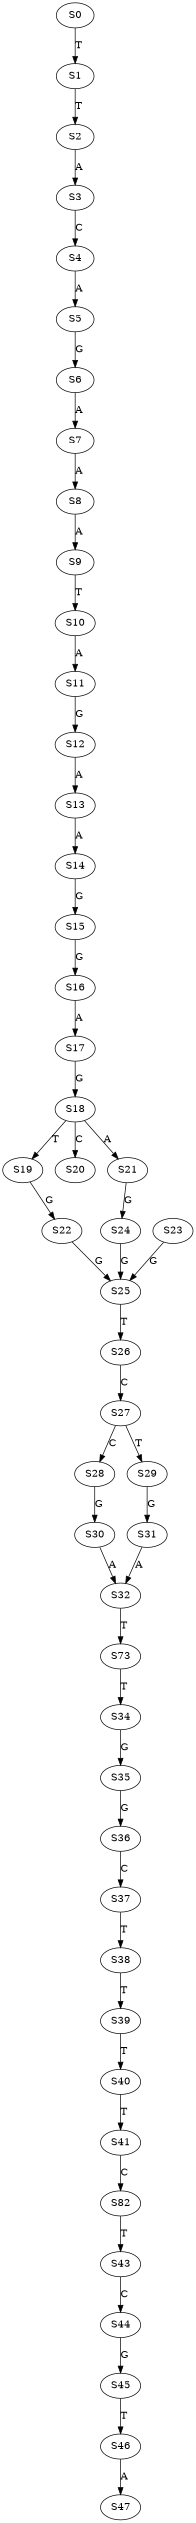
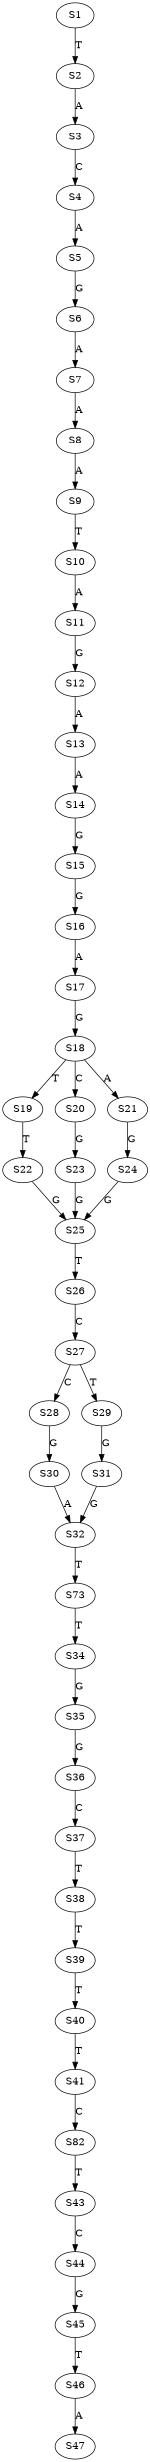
(75, 15) -> none
none -> (75, 1136)
(49, 1201) -> (26, 1140)
(139, 1565) -> (94, 1504)
